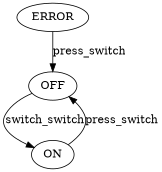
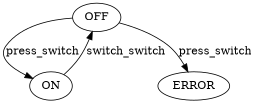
(53, 48) -> (156, 37)
(45, 120) -> (43, 52)
(122, 120) -> (126, 52)
